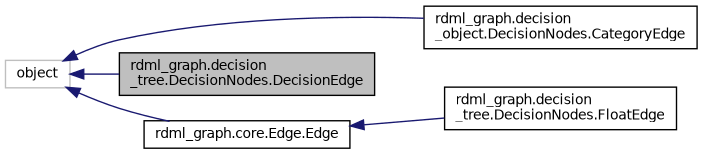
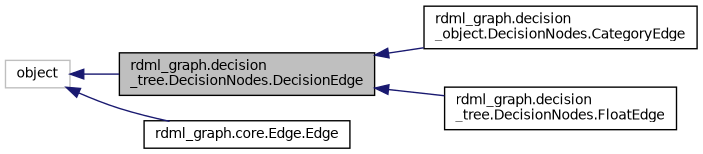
(248, 22) -> (406, 50)
(404, 121) -> (417, 93)
